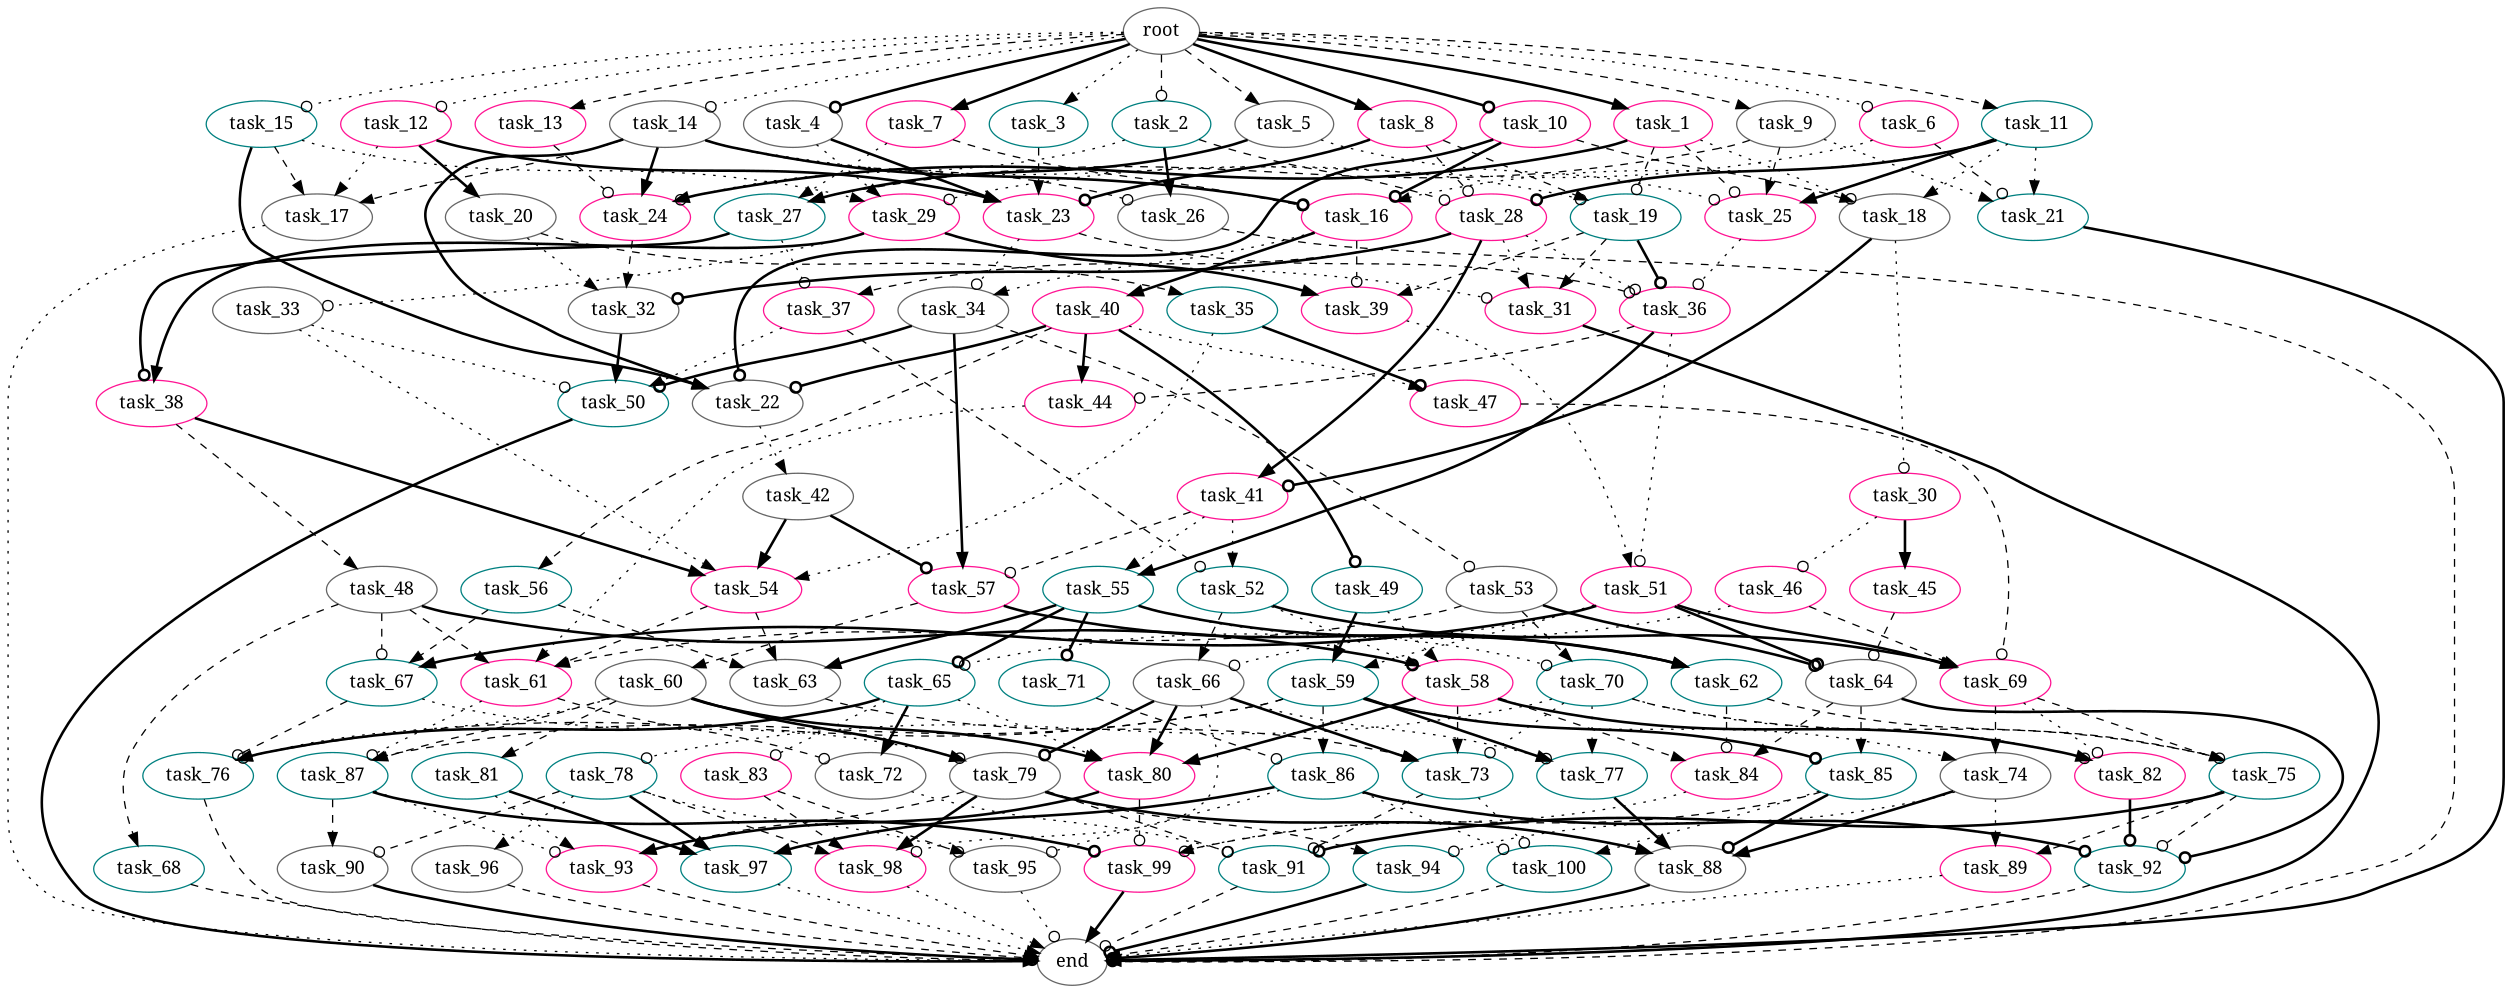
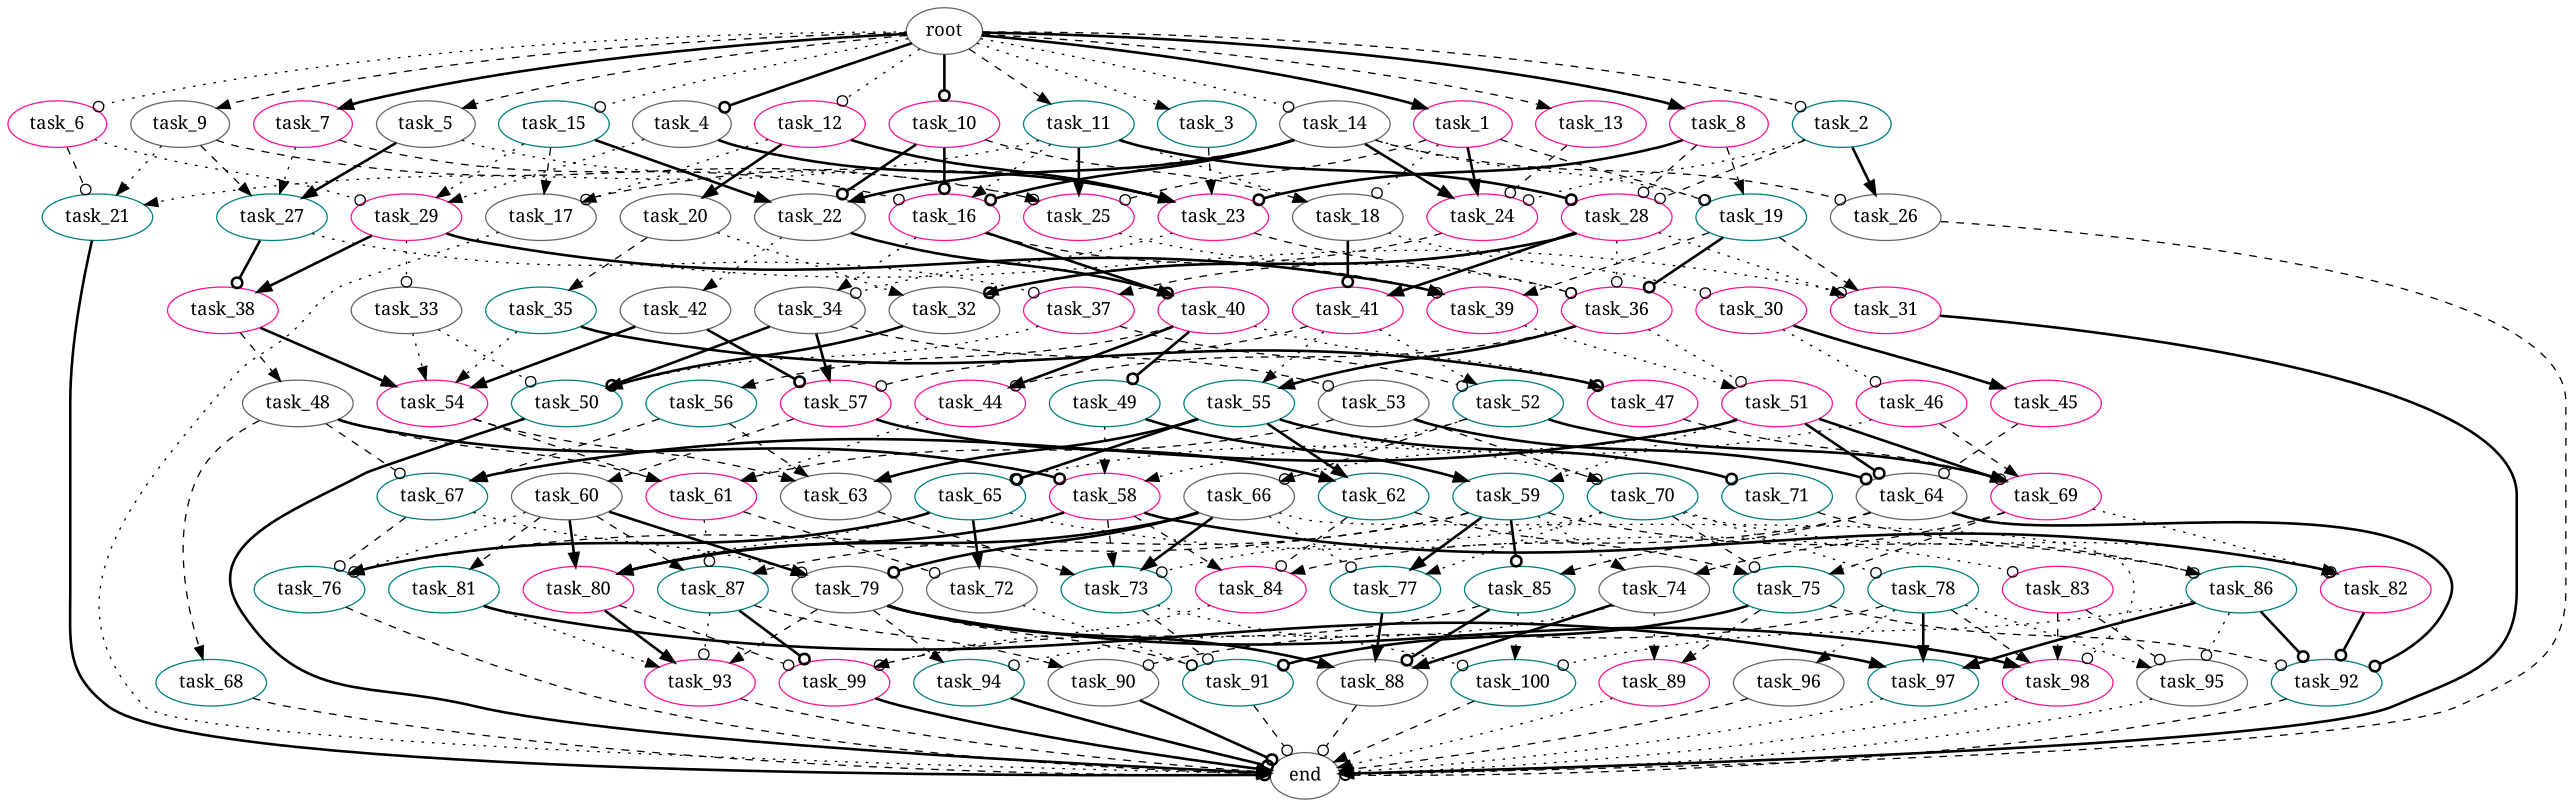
(467, 176) -> (943, 171)
(924, 357) -> (943, 254)
(1385, 932) -> (1341, 726)
